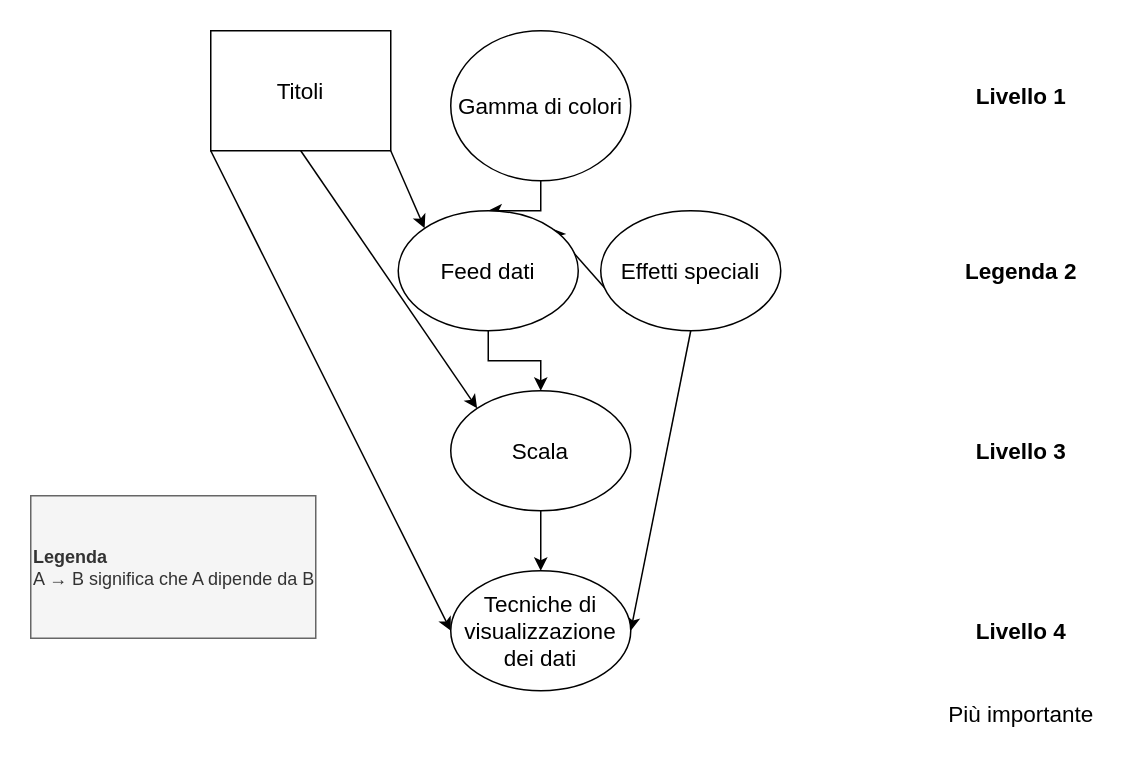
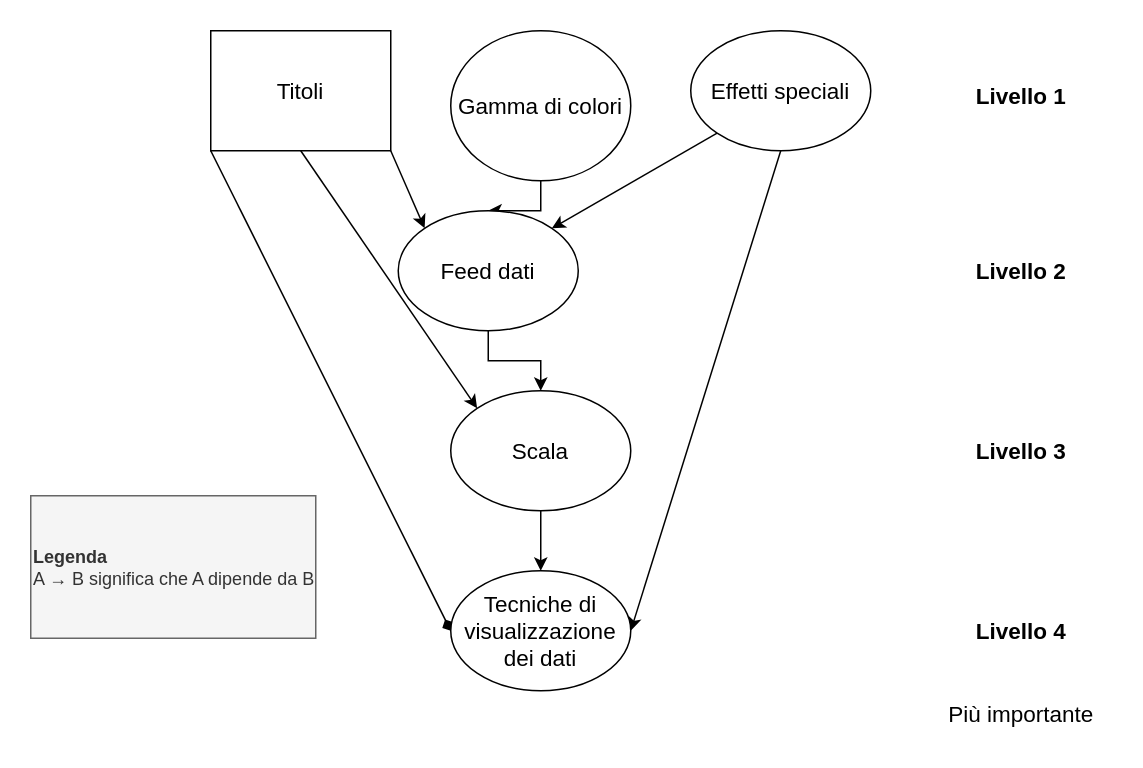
(691, 271) -> (781, 91)
(1022, 271) -> (1022, 271)
(446, 620) -> (445, 620)
